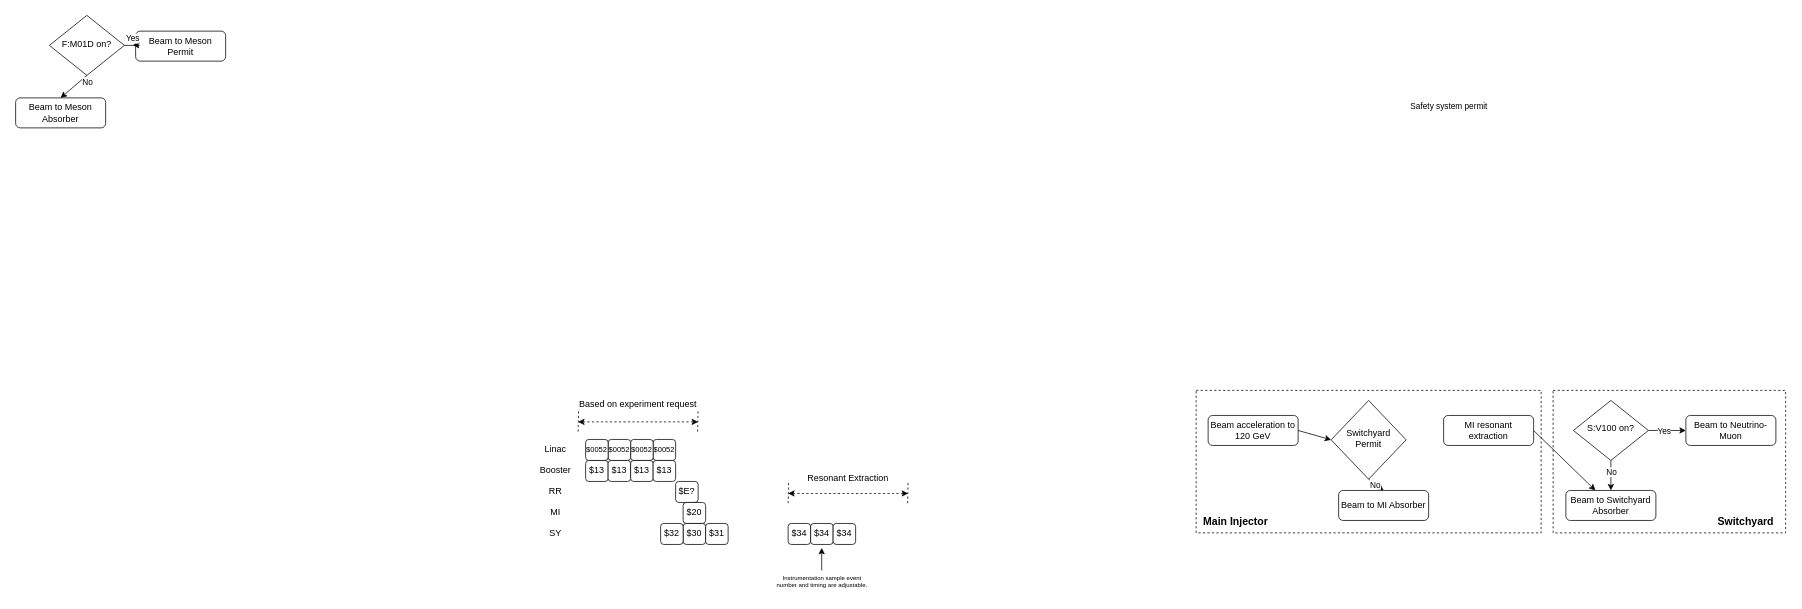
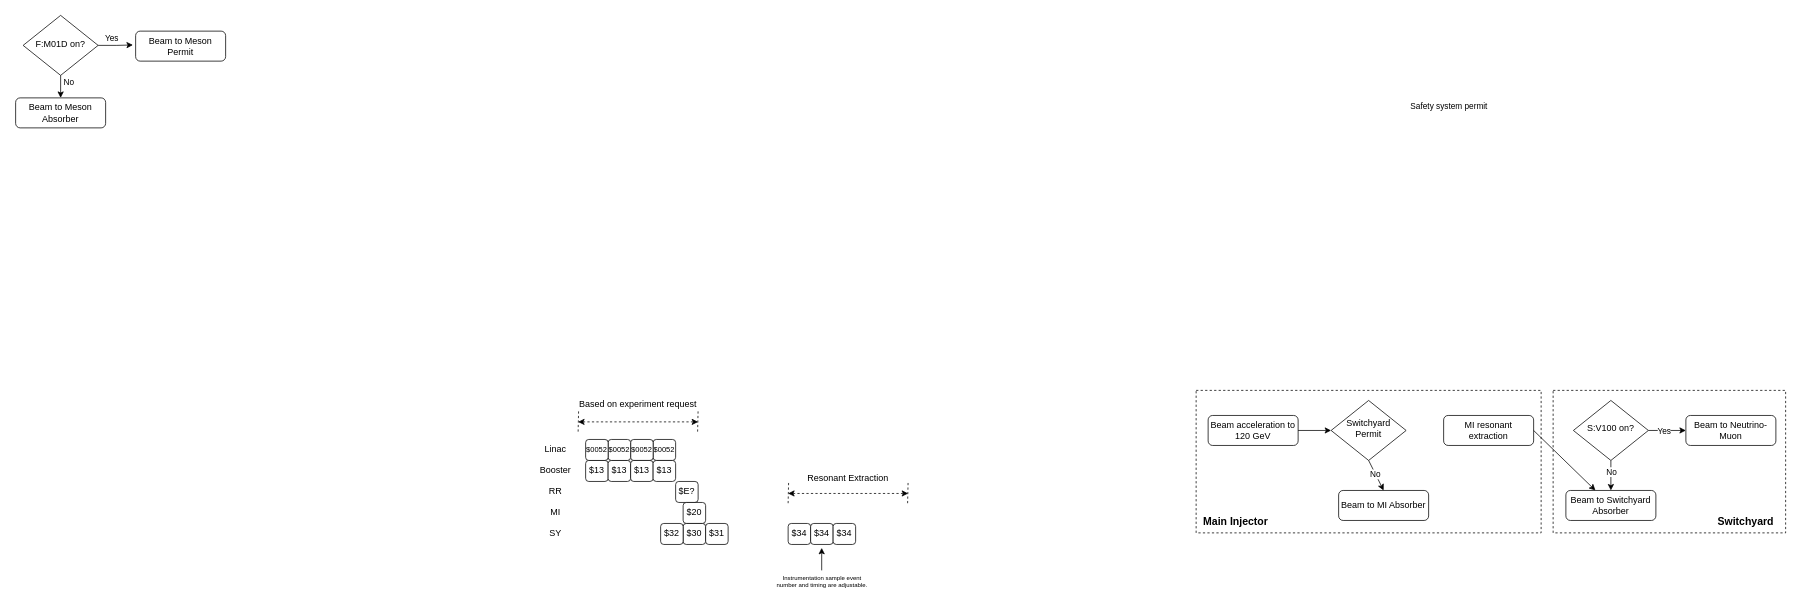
(87, 45) -> (60, 45)
(1368, 440) -> (1368, 430)
